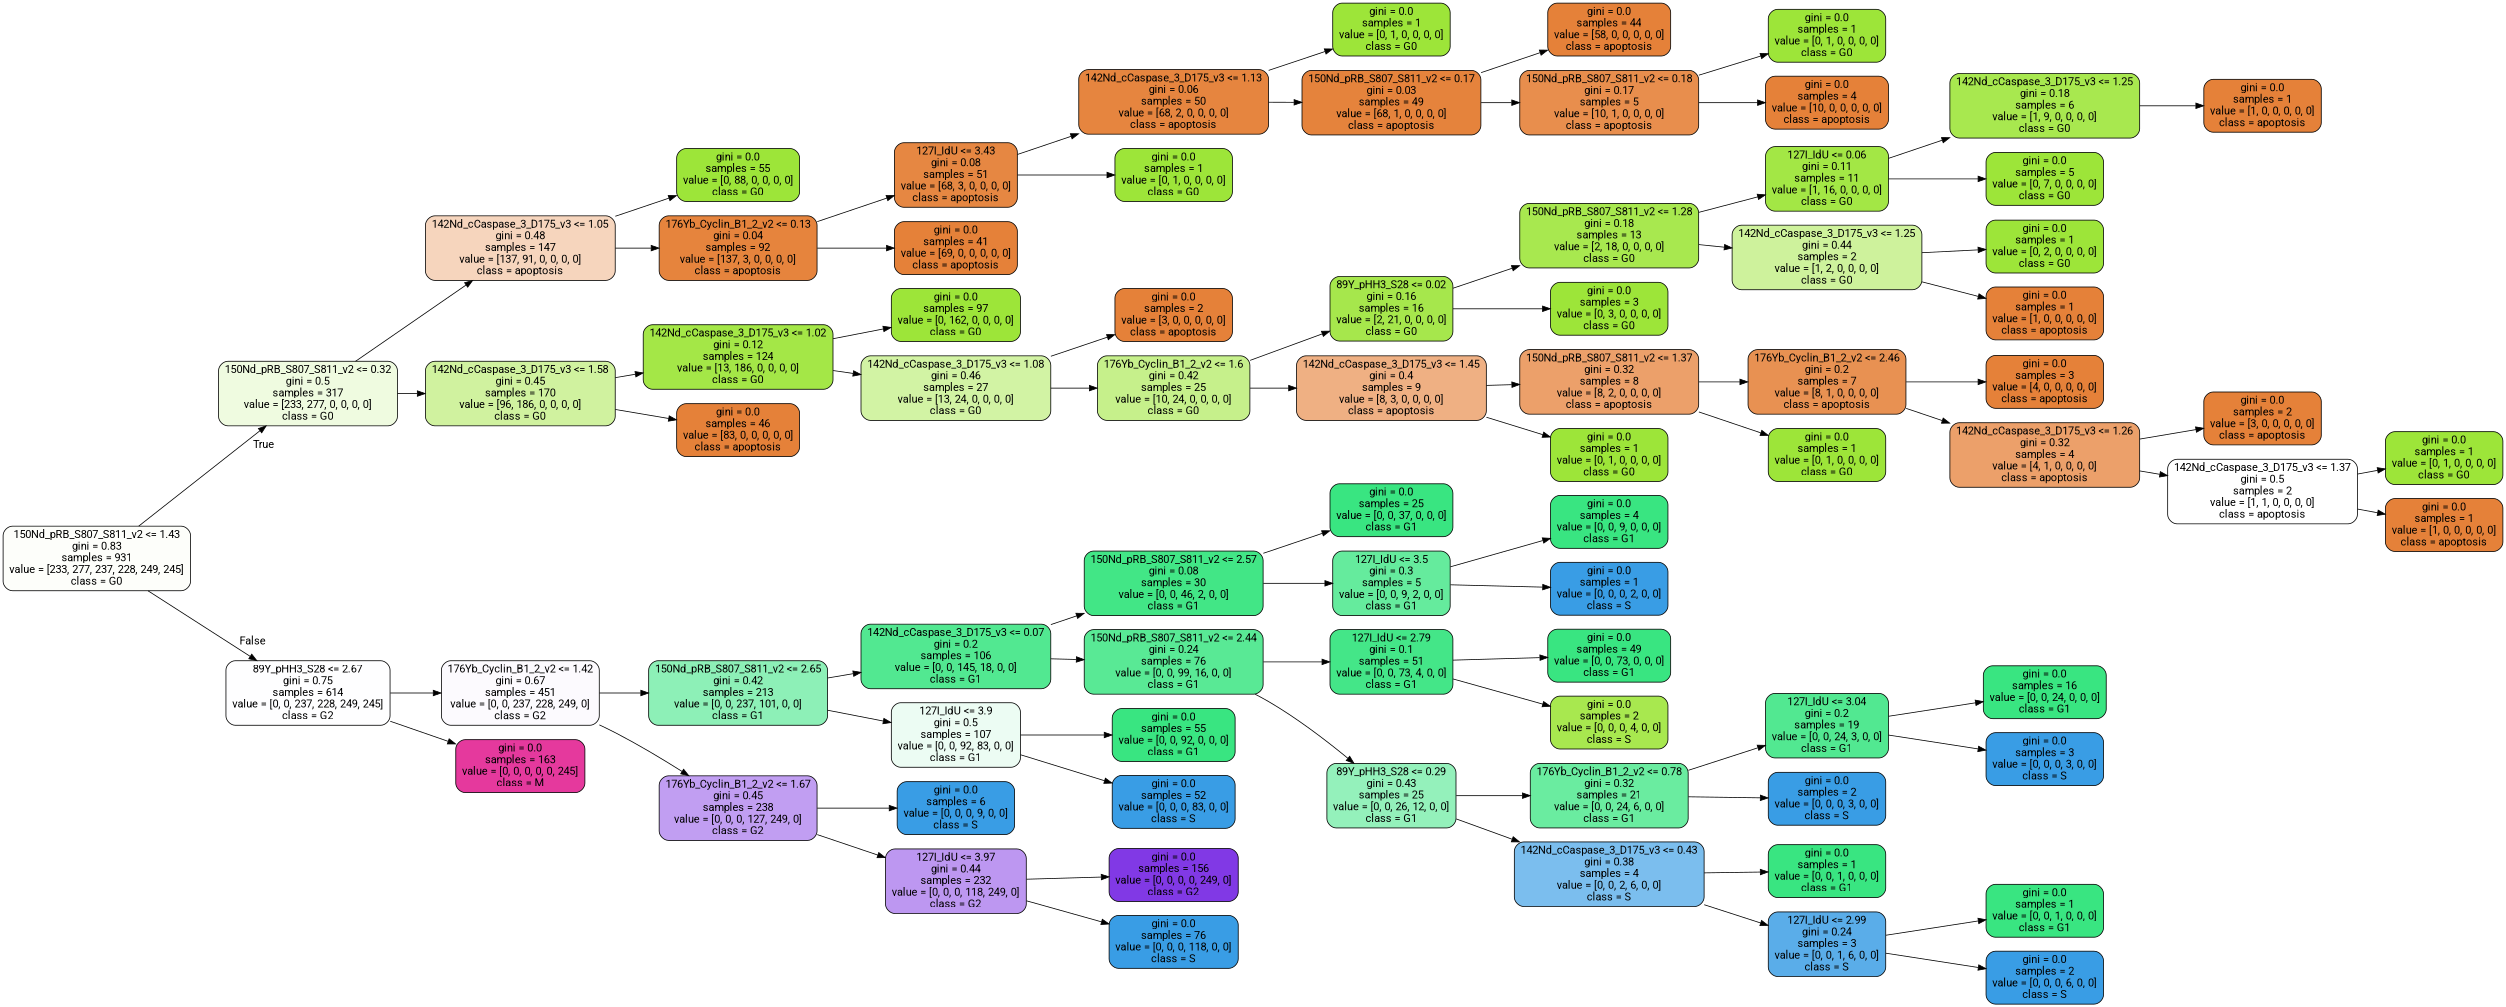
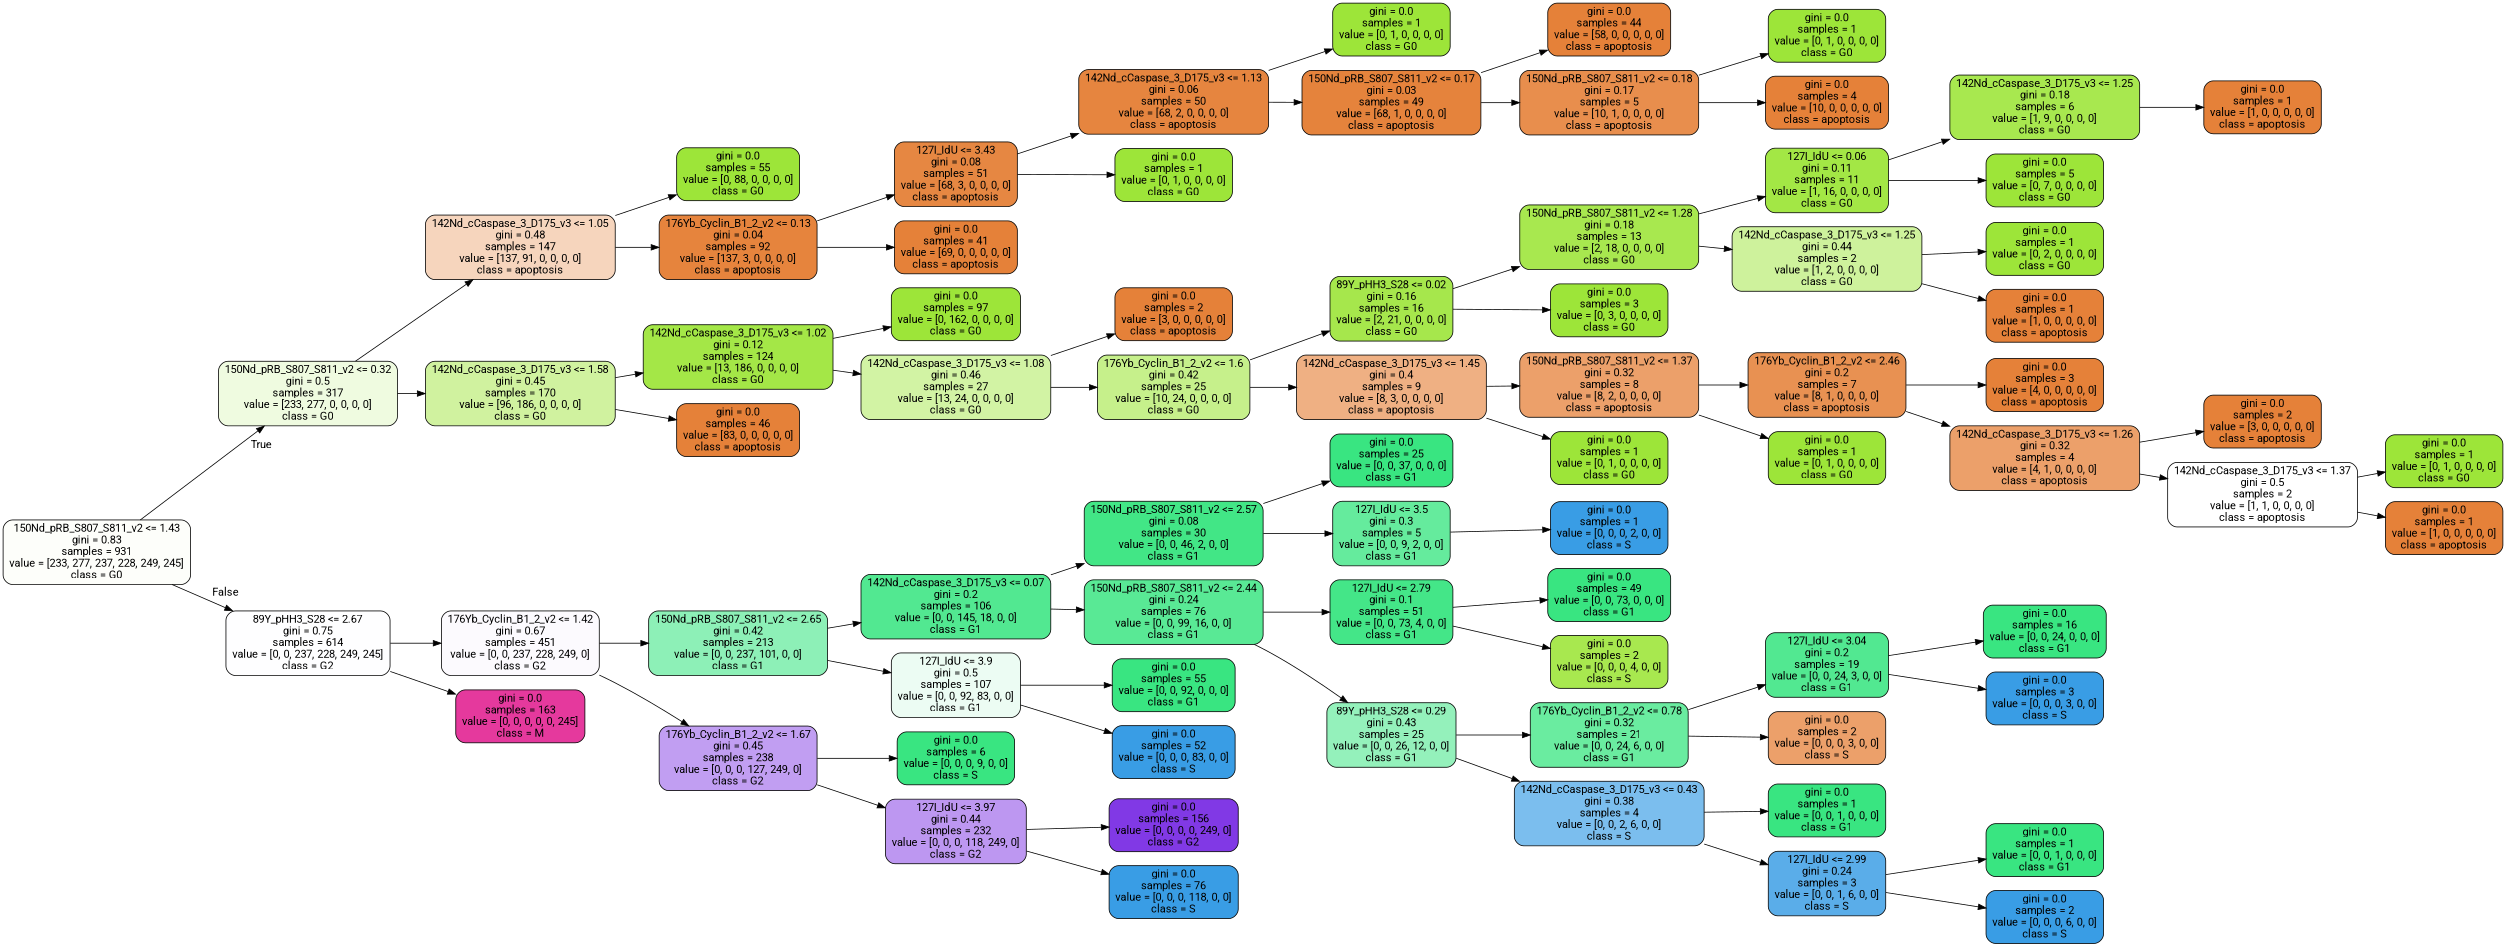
(1609, 522) -> none
(1827, 799) -> (1827, 738)
(956, 808) -> (956, 758)
